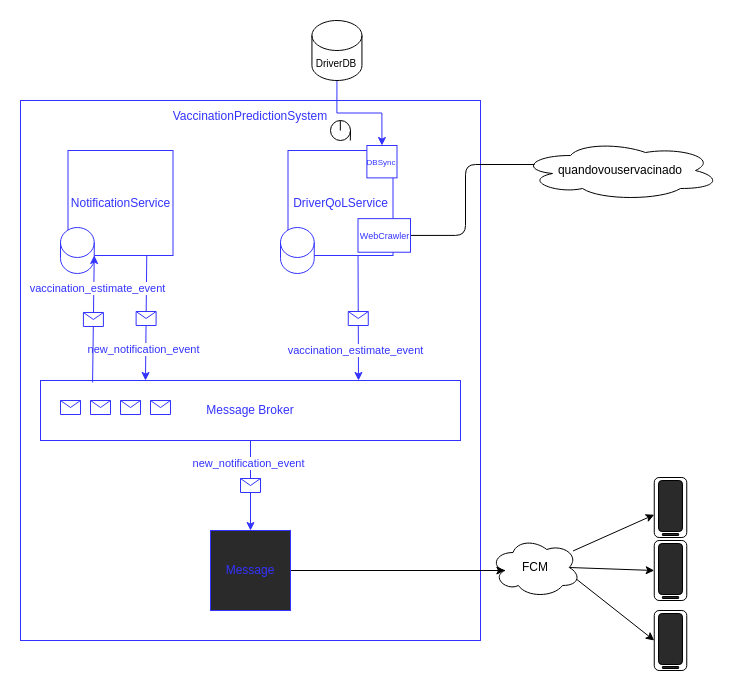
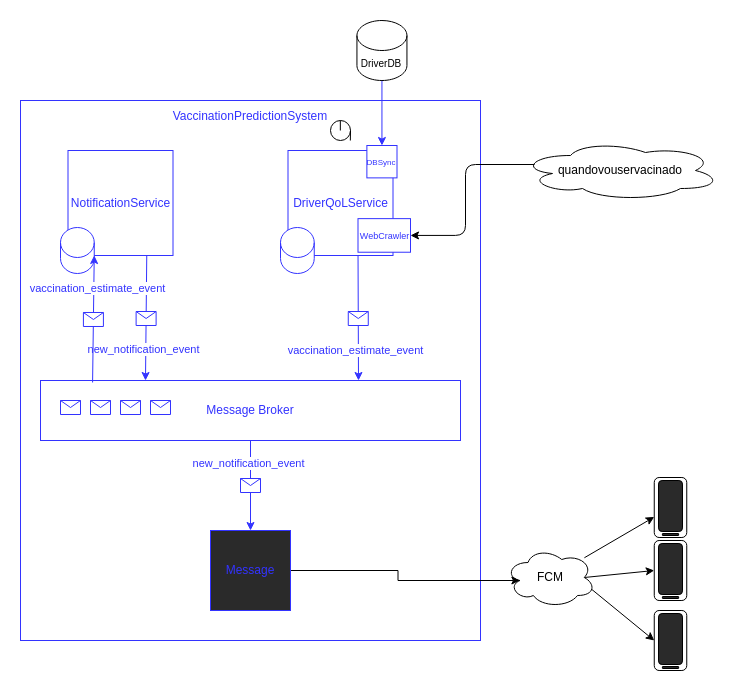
(337, 51) -> (382, 51)
(416, 235) -> (418, 235)
(536, 568) -> (551, 578)
